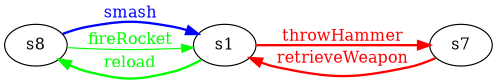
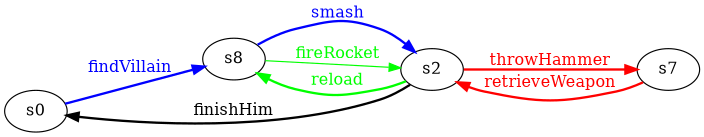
(225, 45) -> (432, 70)
none -> (36, 111)
